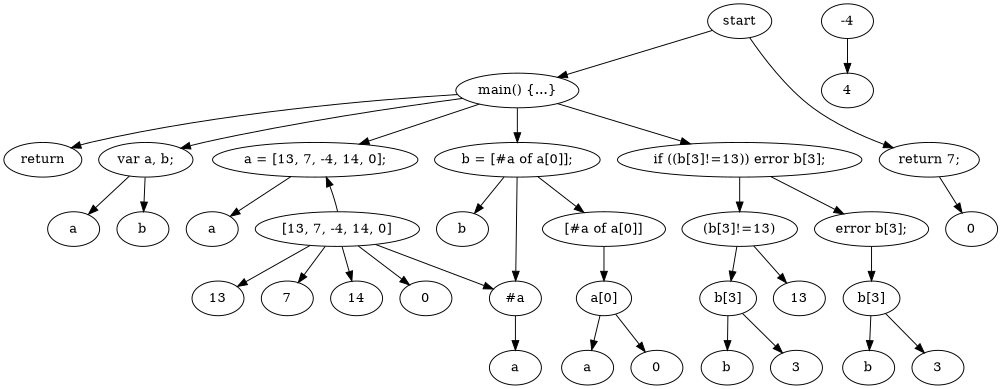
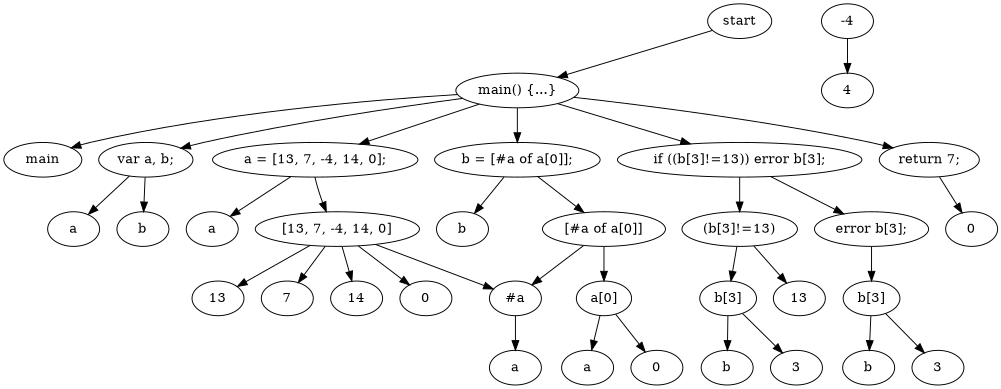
(807, 103) -> (729, 118)
(43, 160) -> (43, 160)
(334, 199) -> (318, 190)
(516, 224) -> (562, 262)
